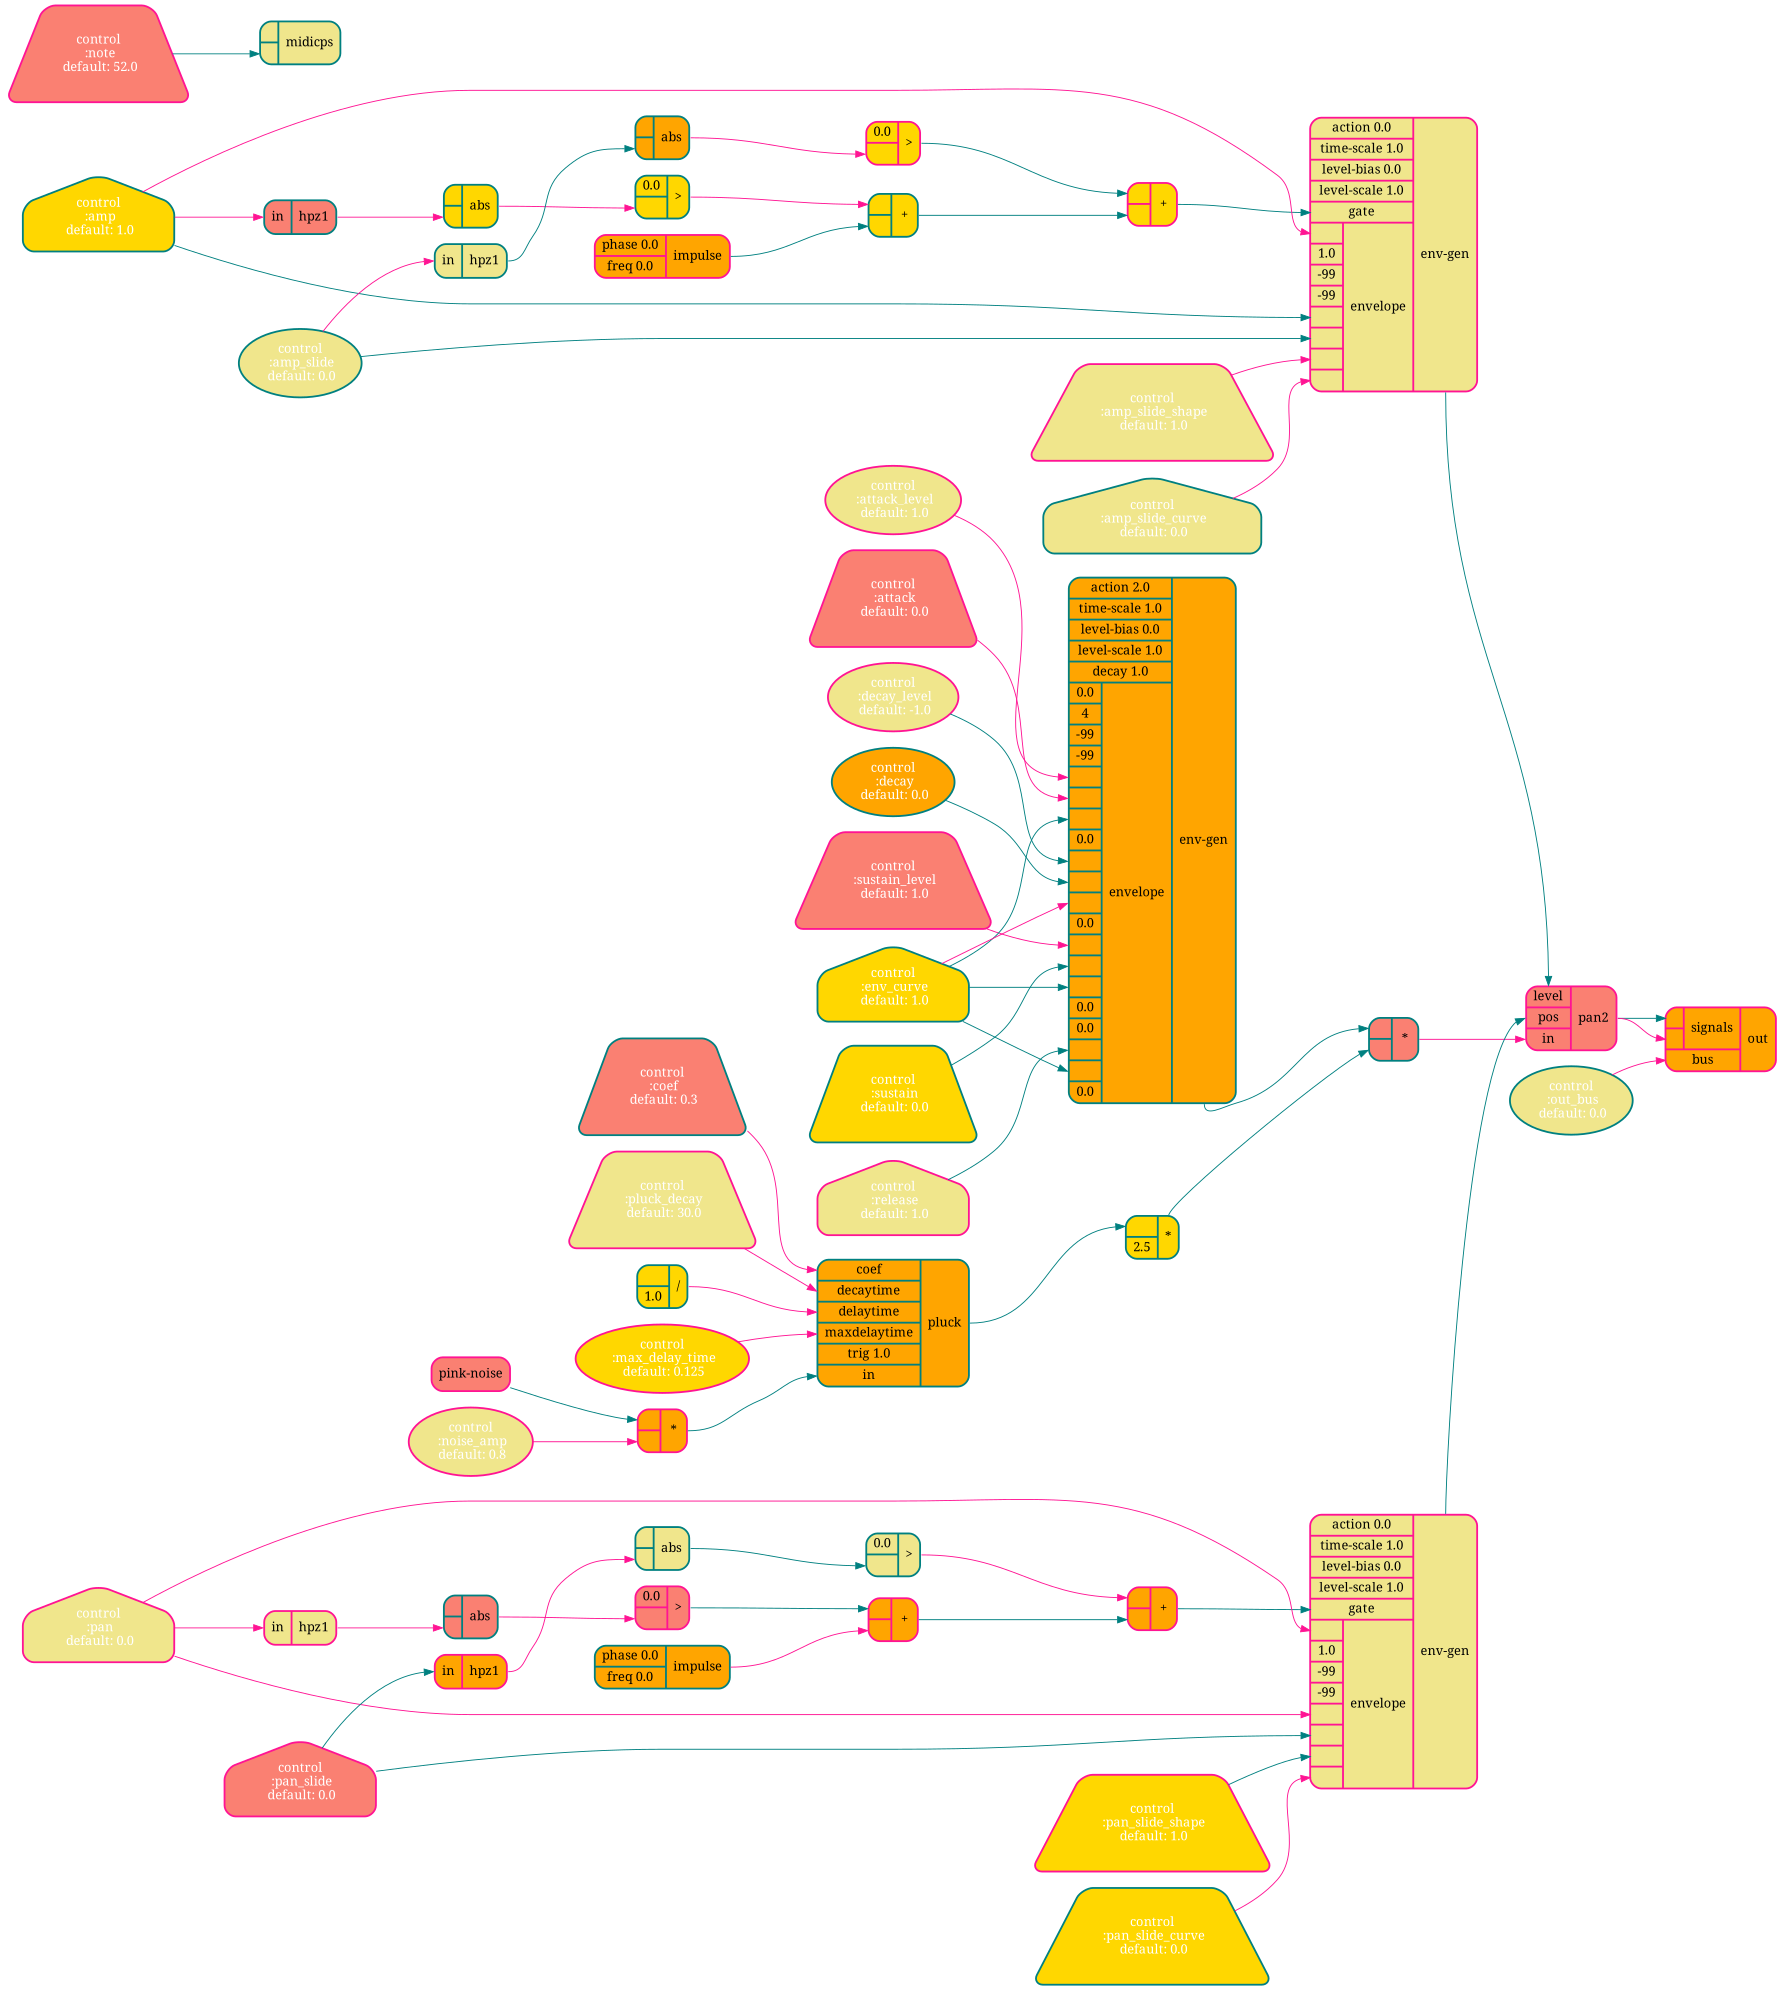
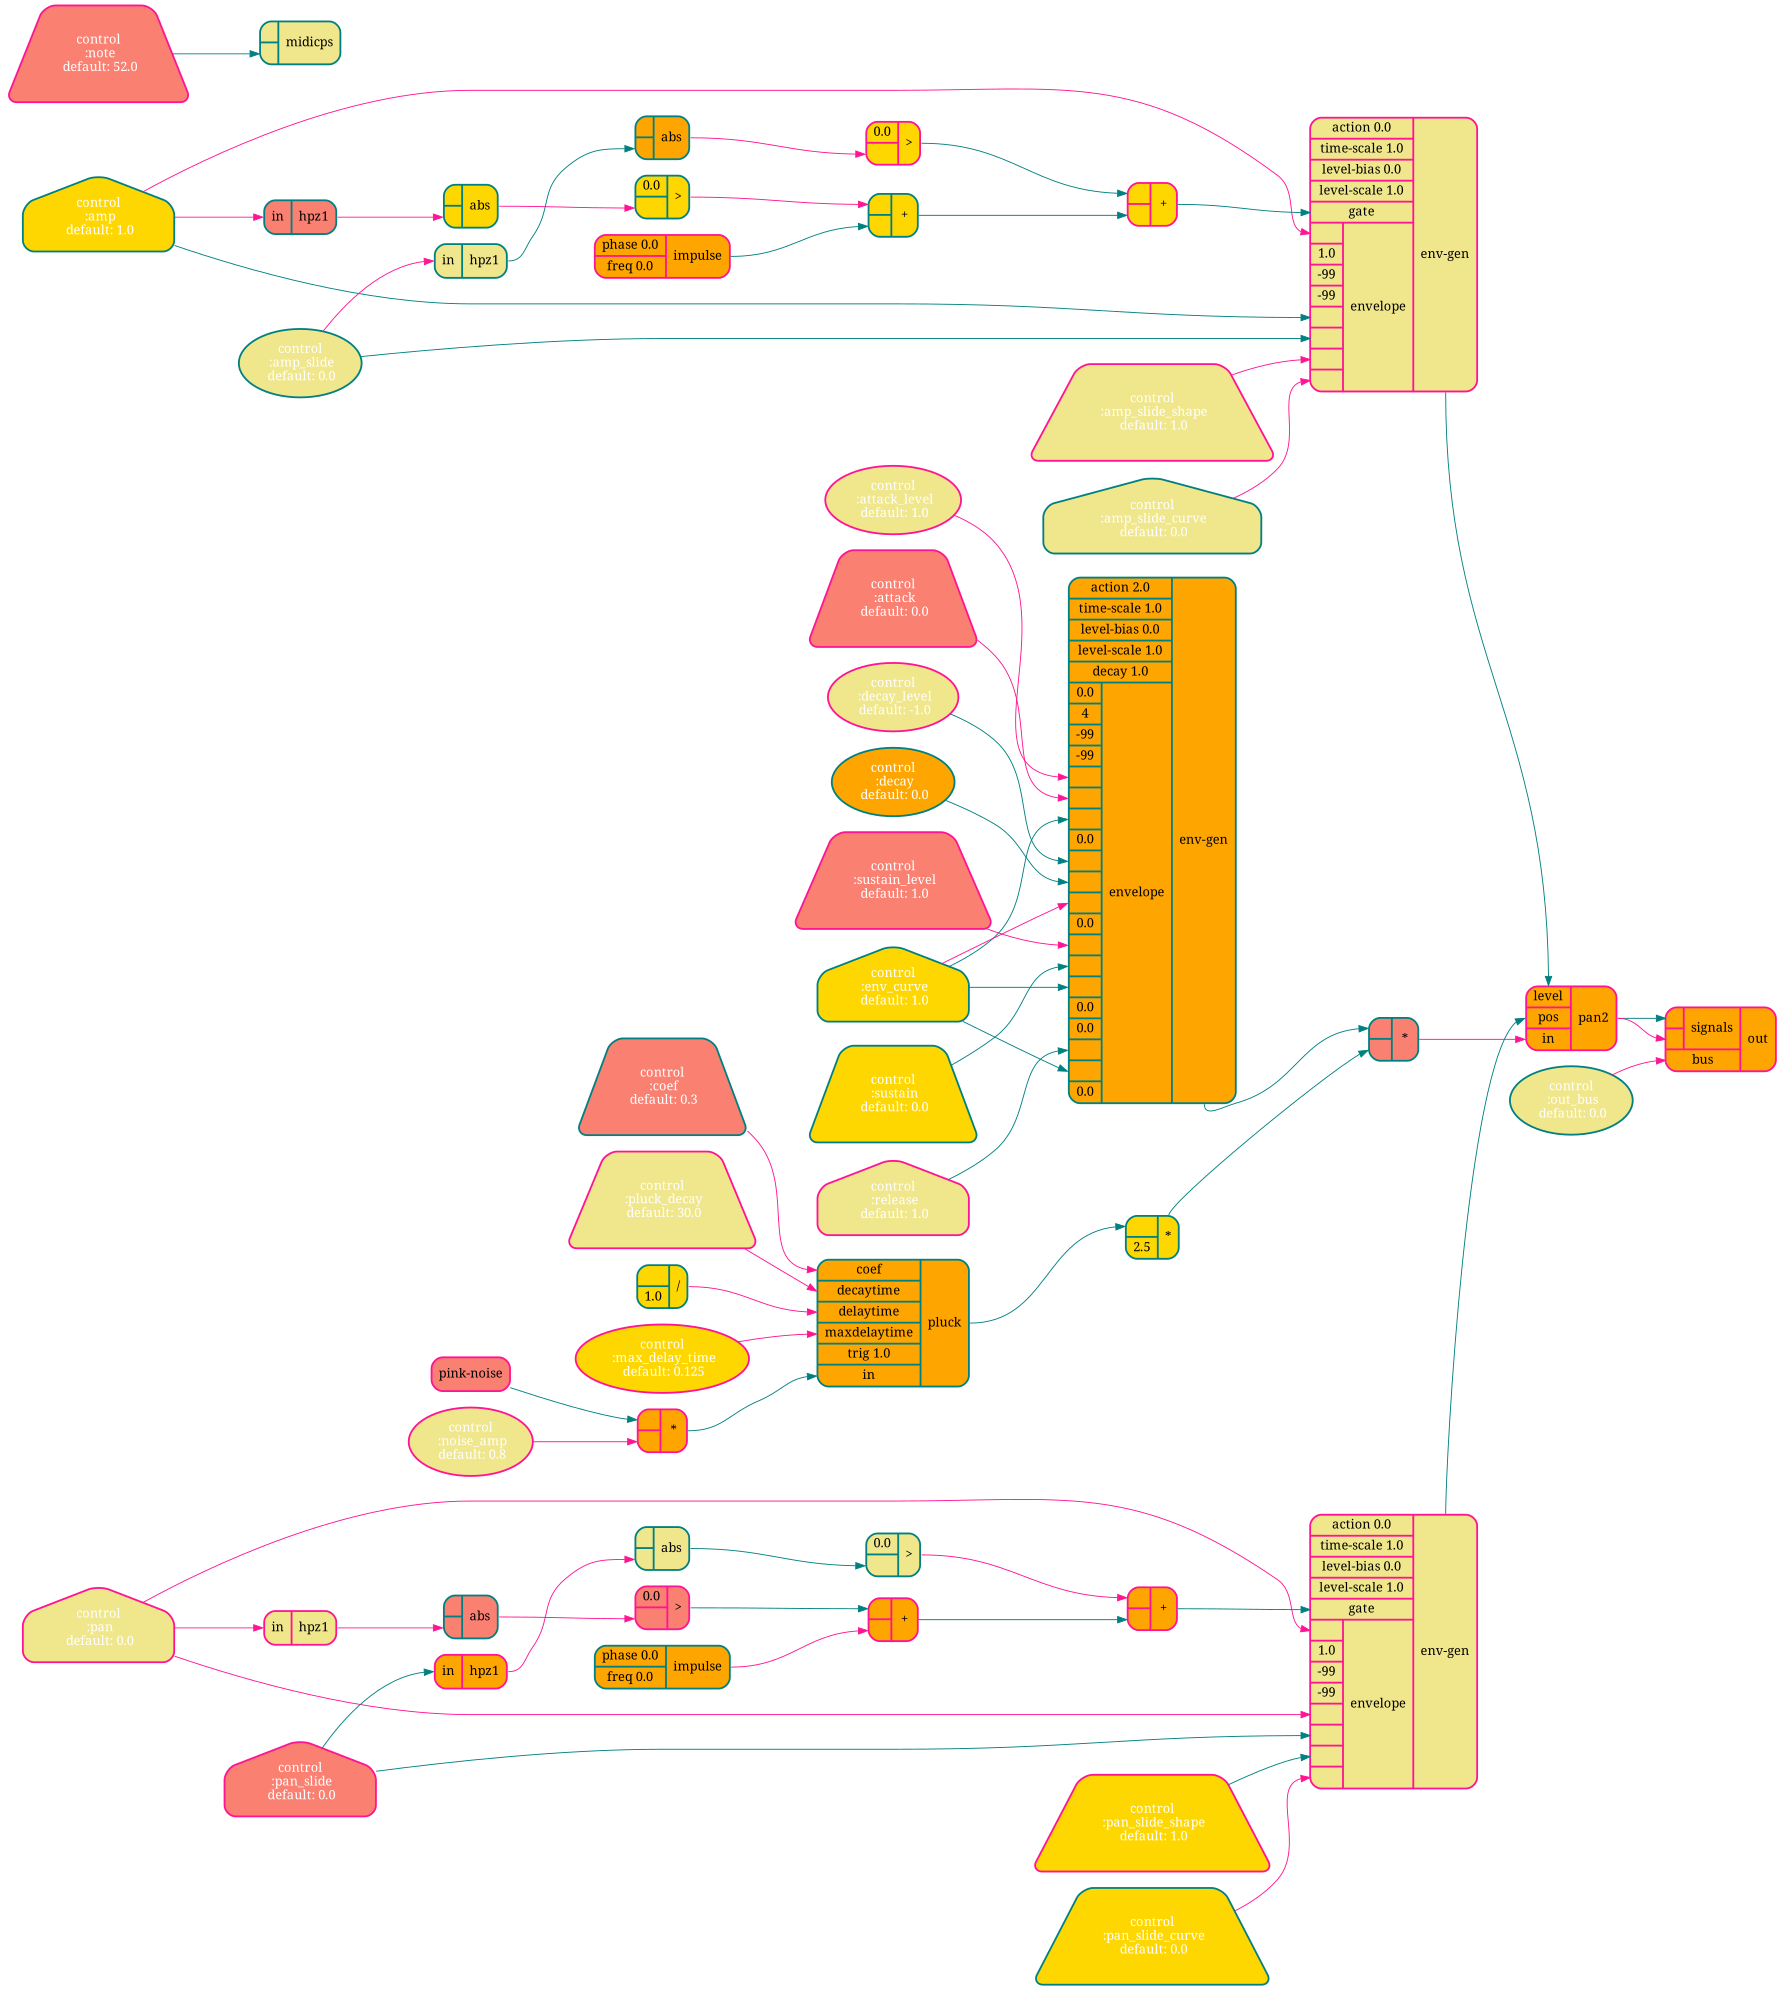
(1571, 1018) -> (1571, 1018)
